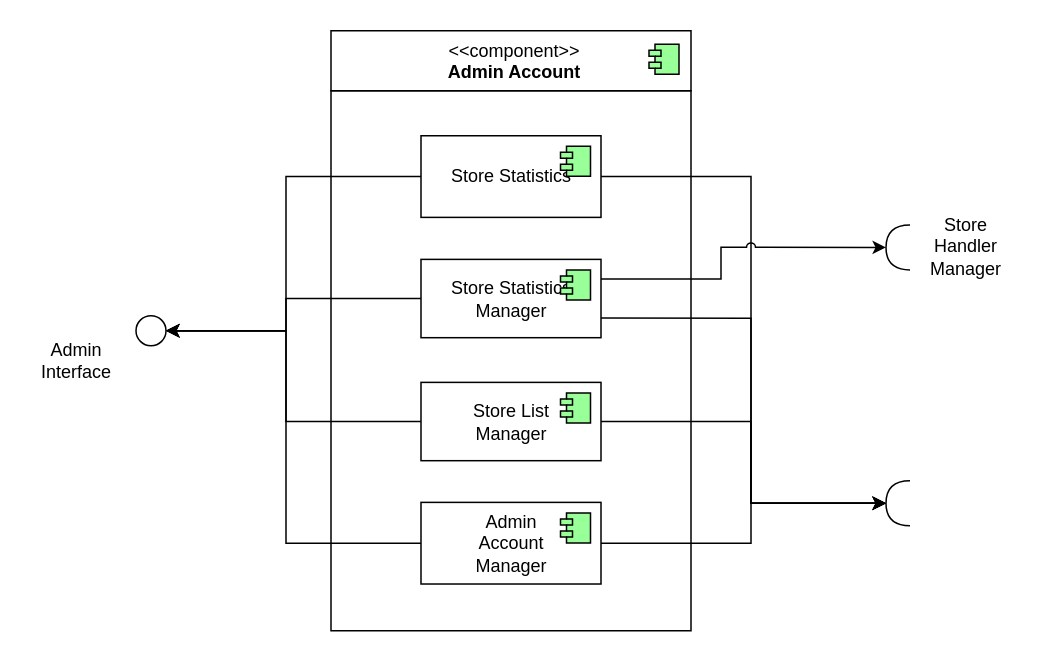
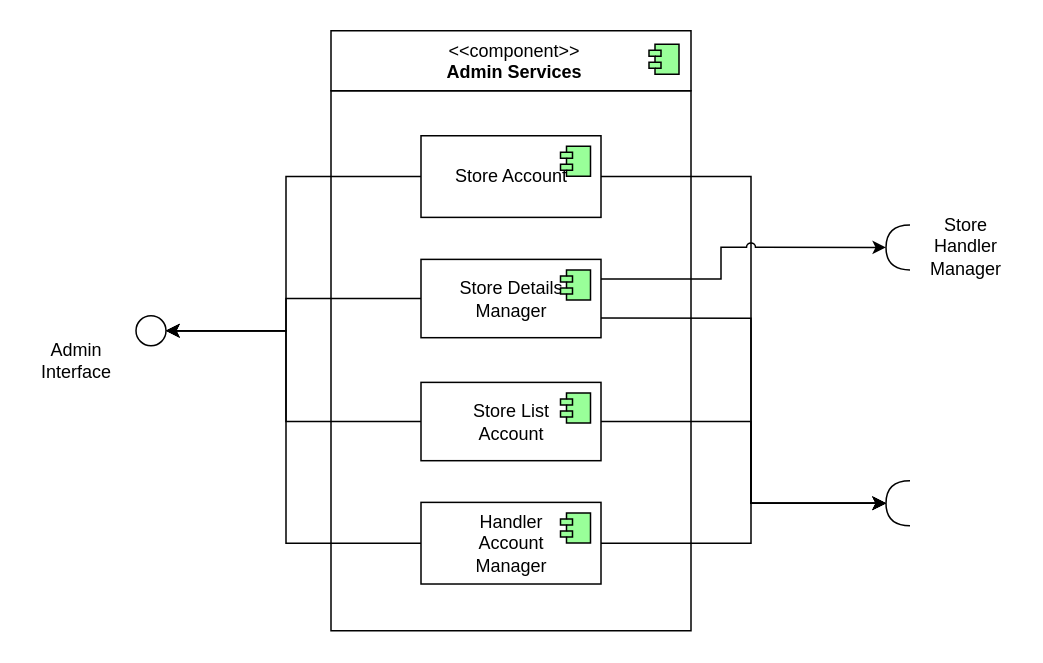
(515, 63) -> (515, 63)
(512, 176) -> (512, 176)
(512, 299) -> (512, 299)
(512, 422) -> (512, 422)
(512, 544) -> (512, 544)
